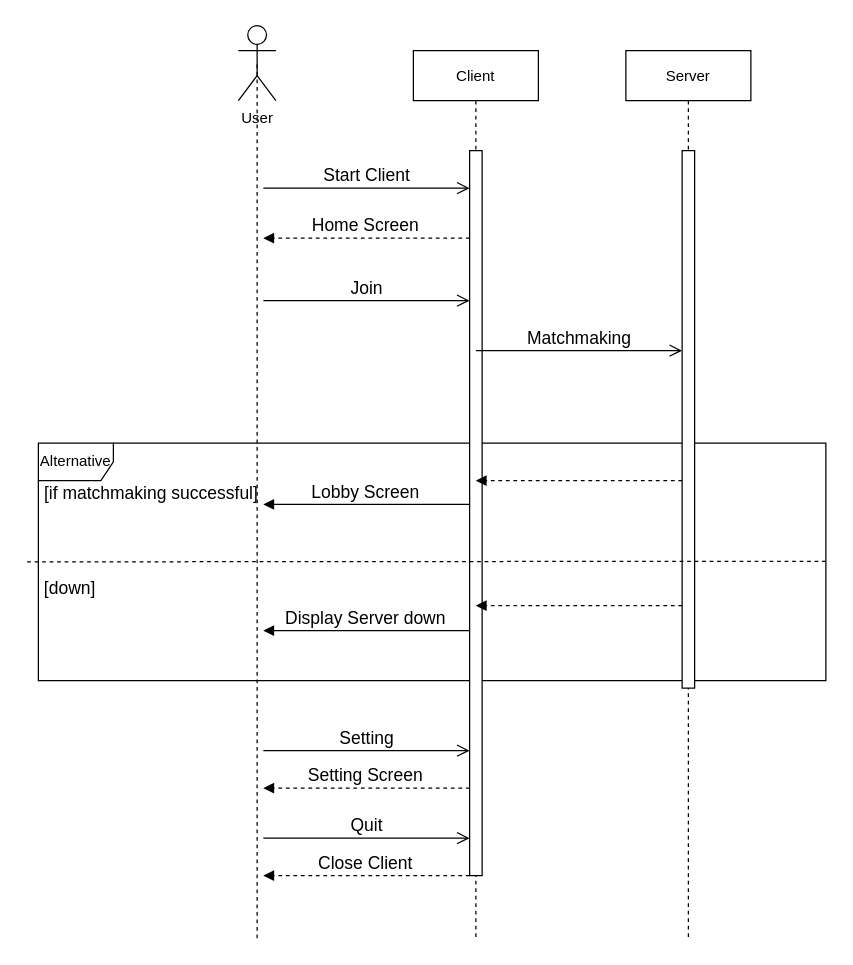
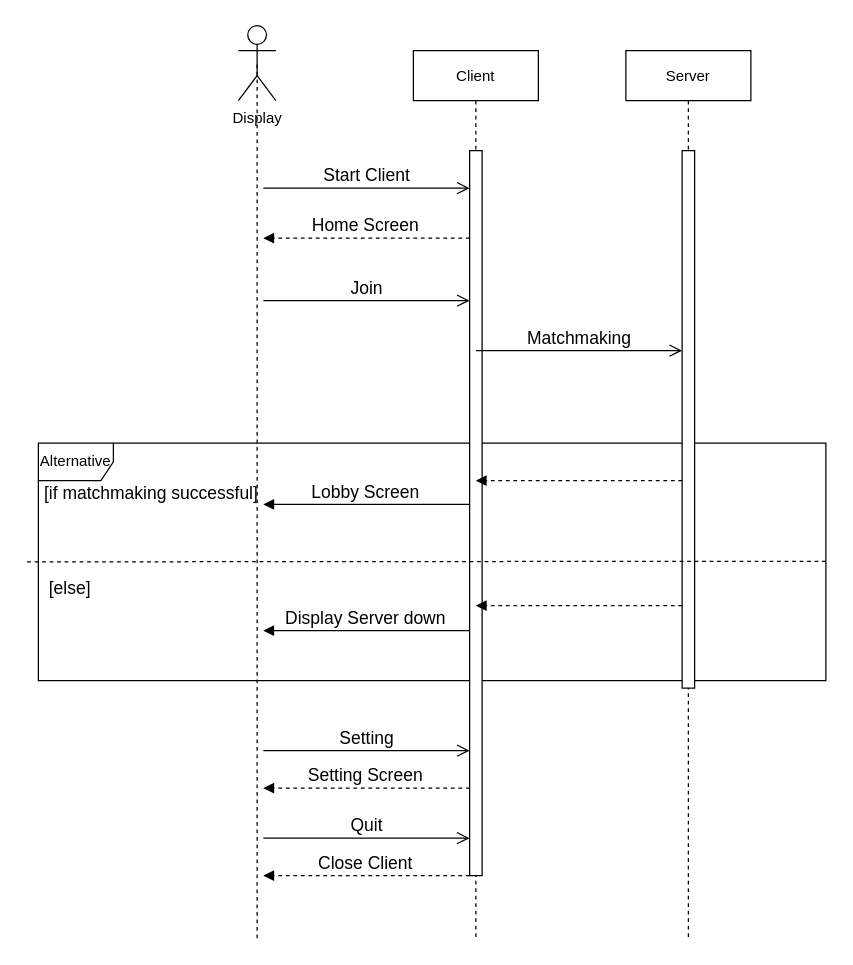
(258, 118) -> (258, 118)
(70, 588) -> (70, 588)
